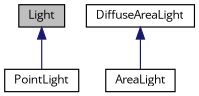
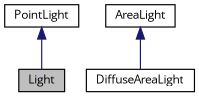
(42, 54) -> (42, 54)
(140, 54) -> (140, 54)
